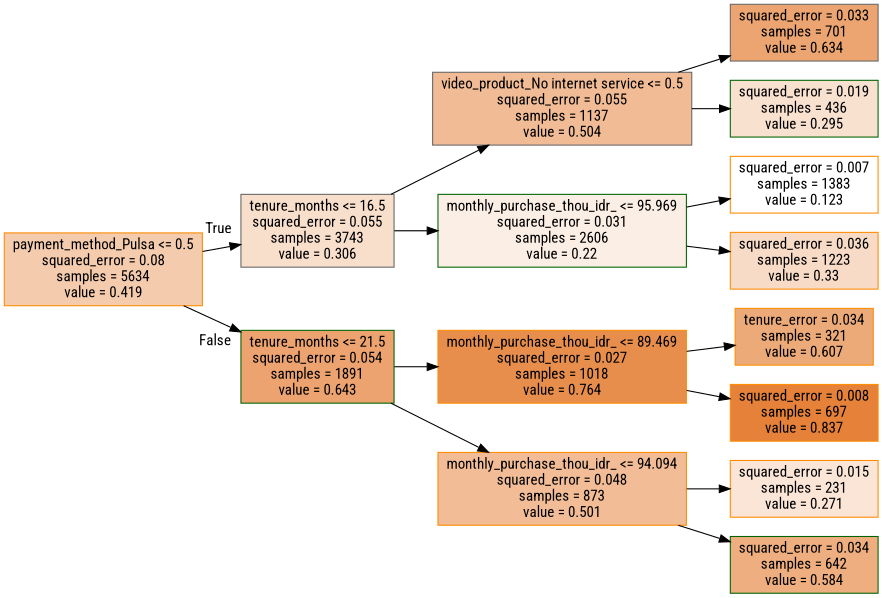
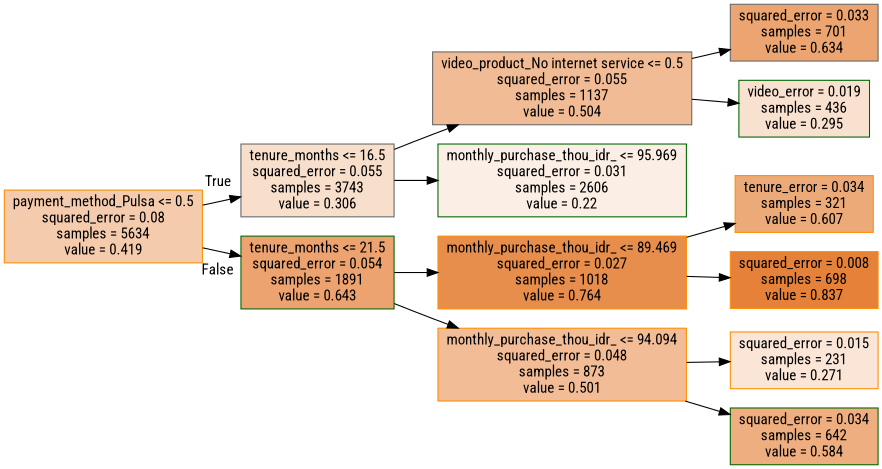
(804, 109) -> (804, 109)
(804, 185) -> none
(804, 261) -> none
(804, 413) -> (804, 280)
